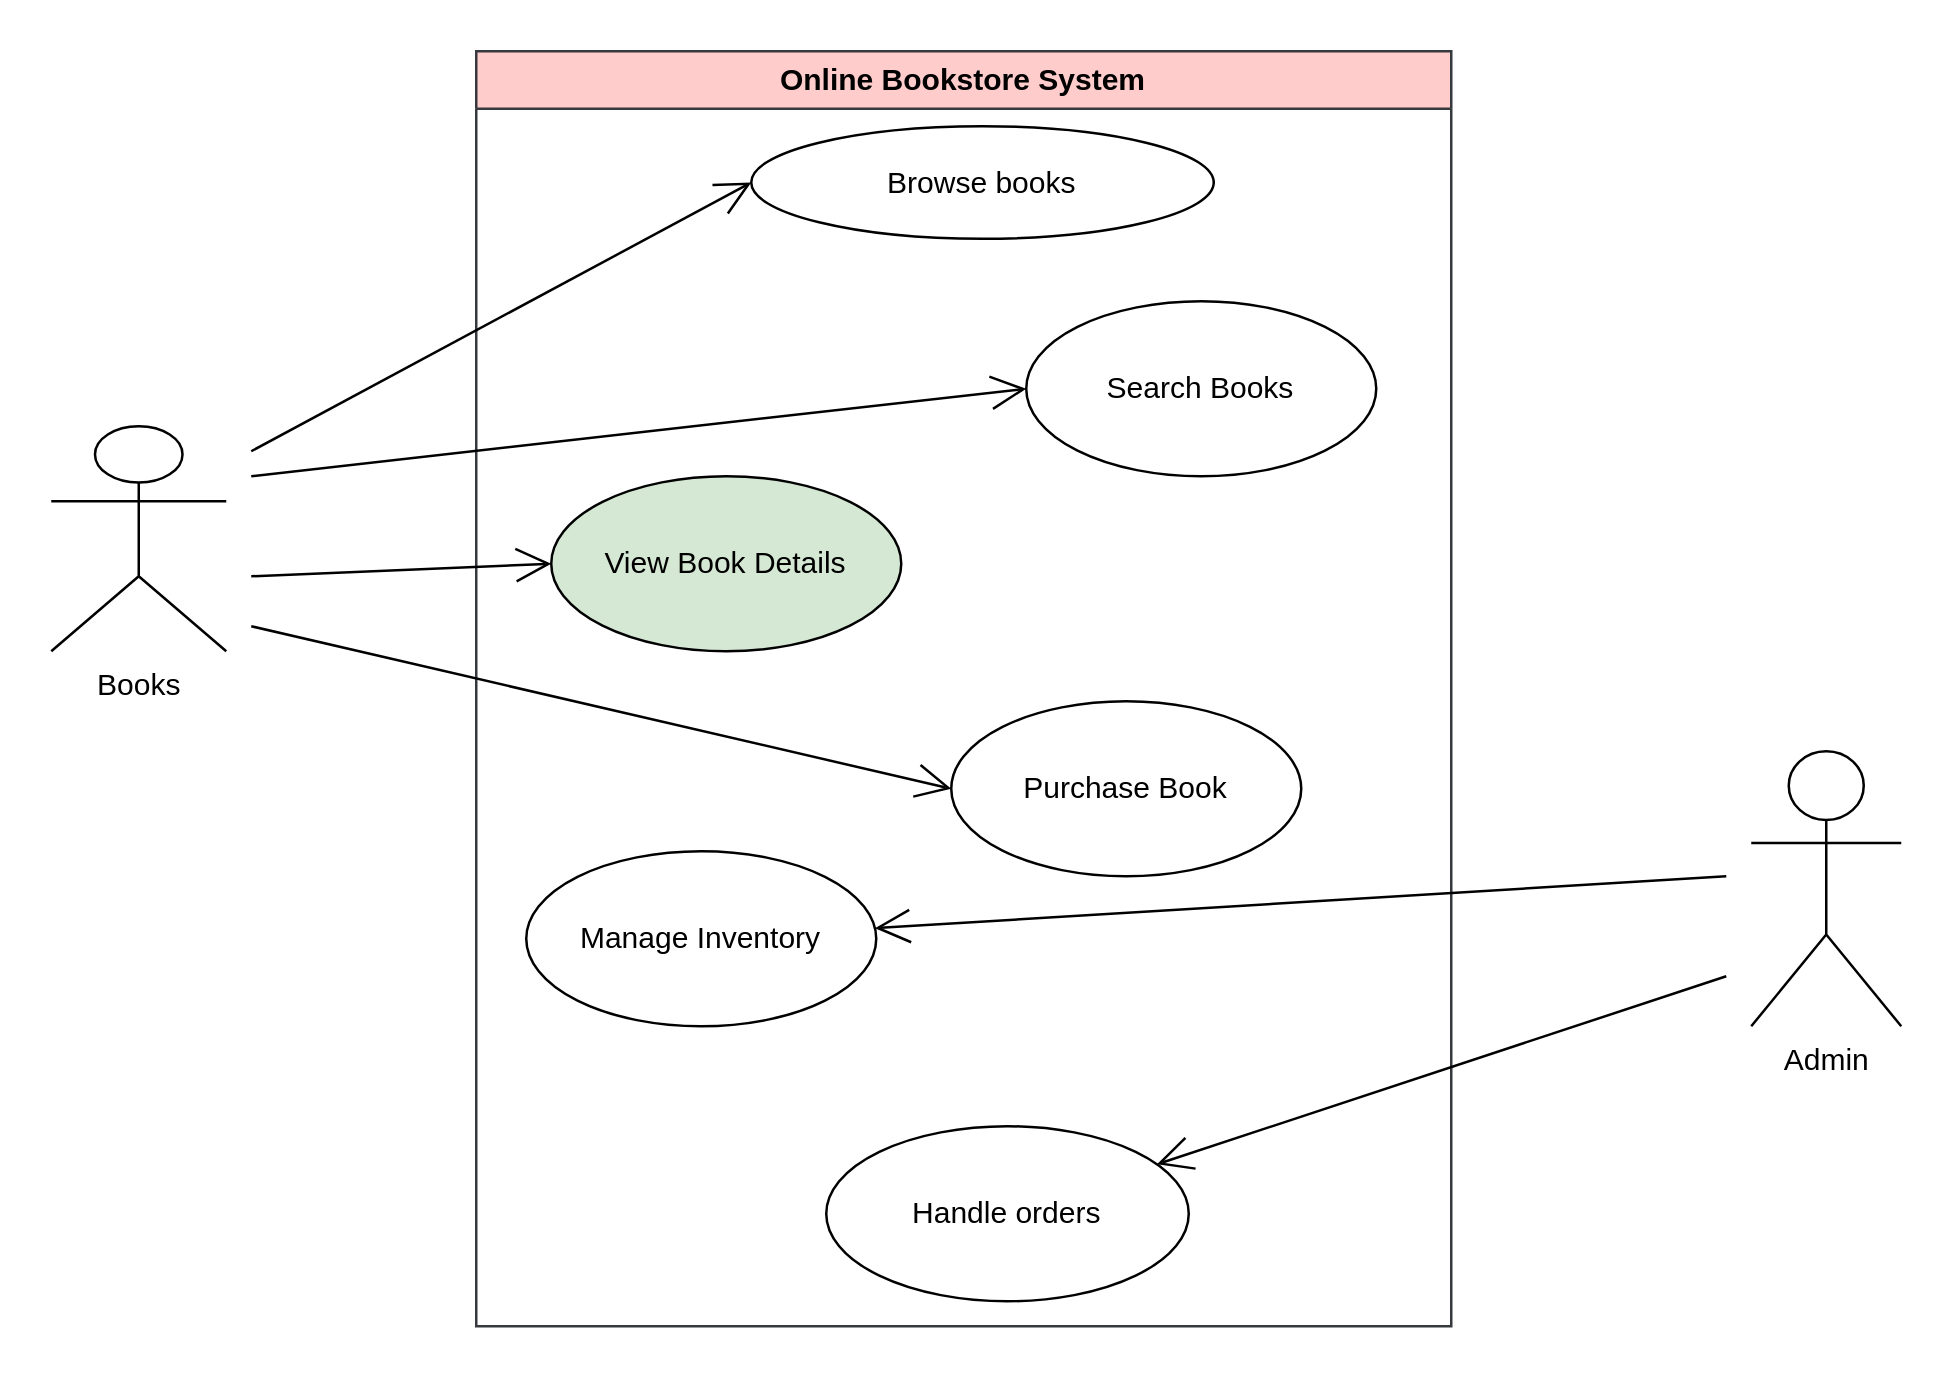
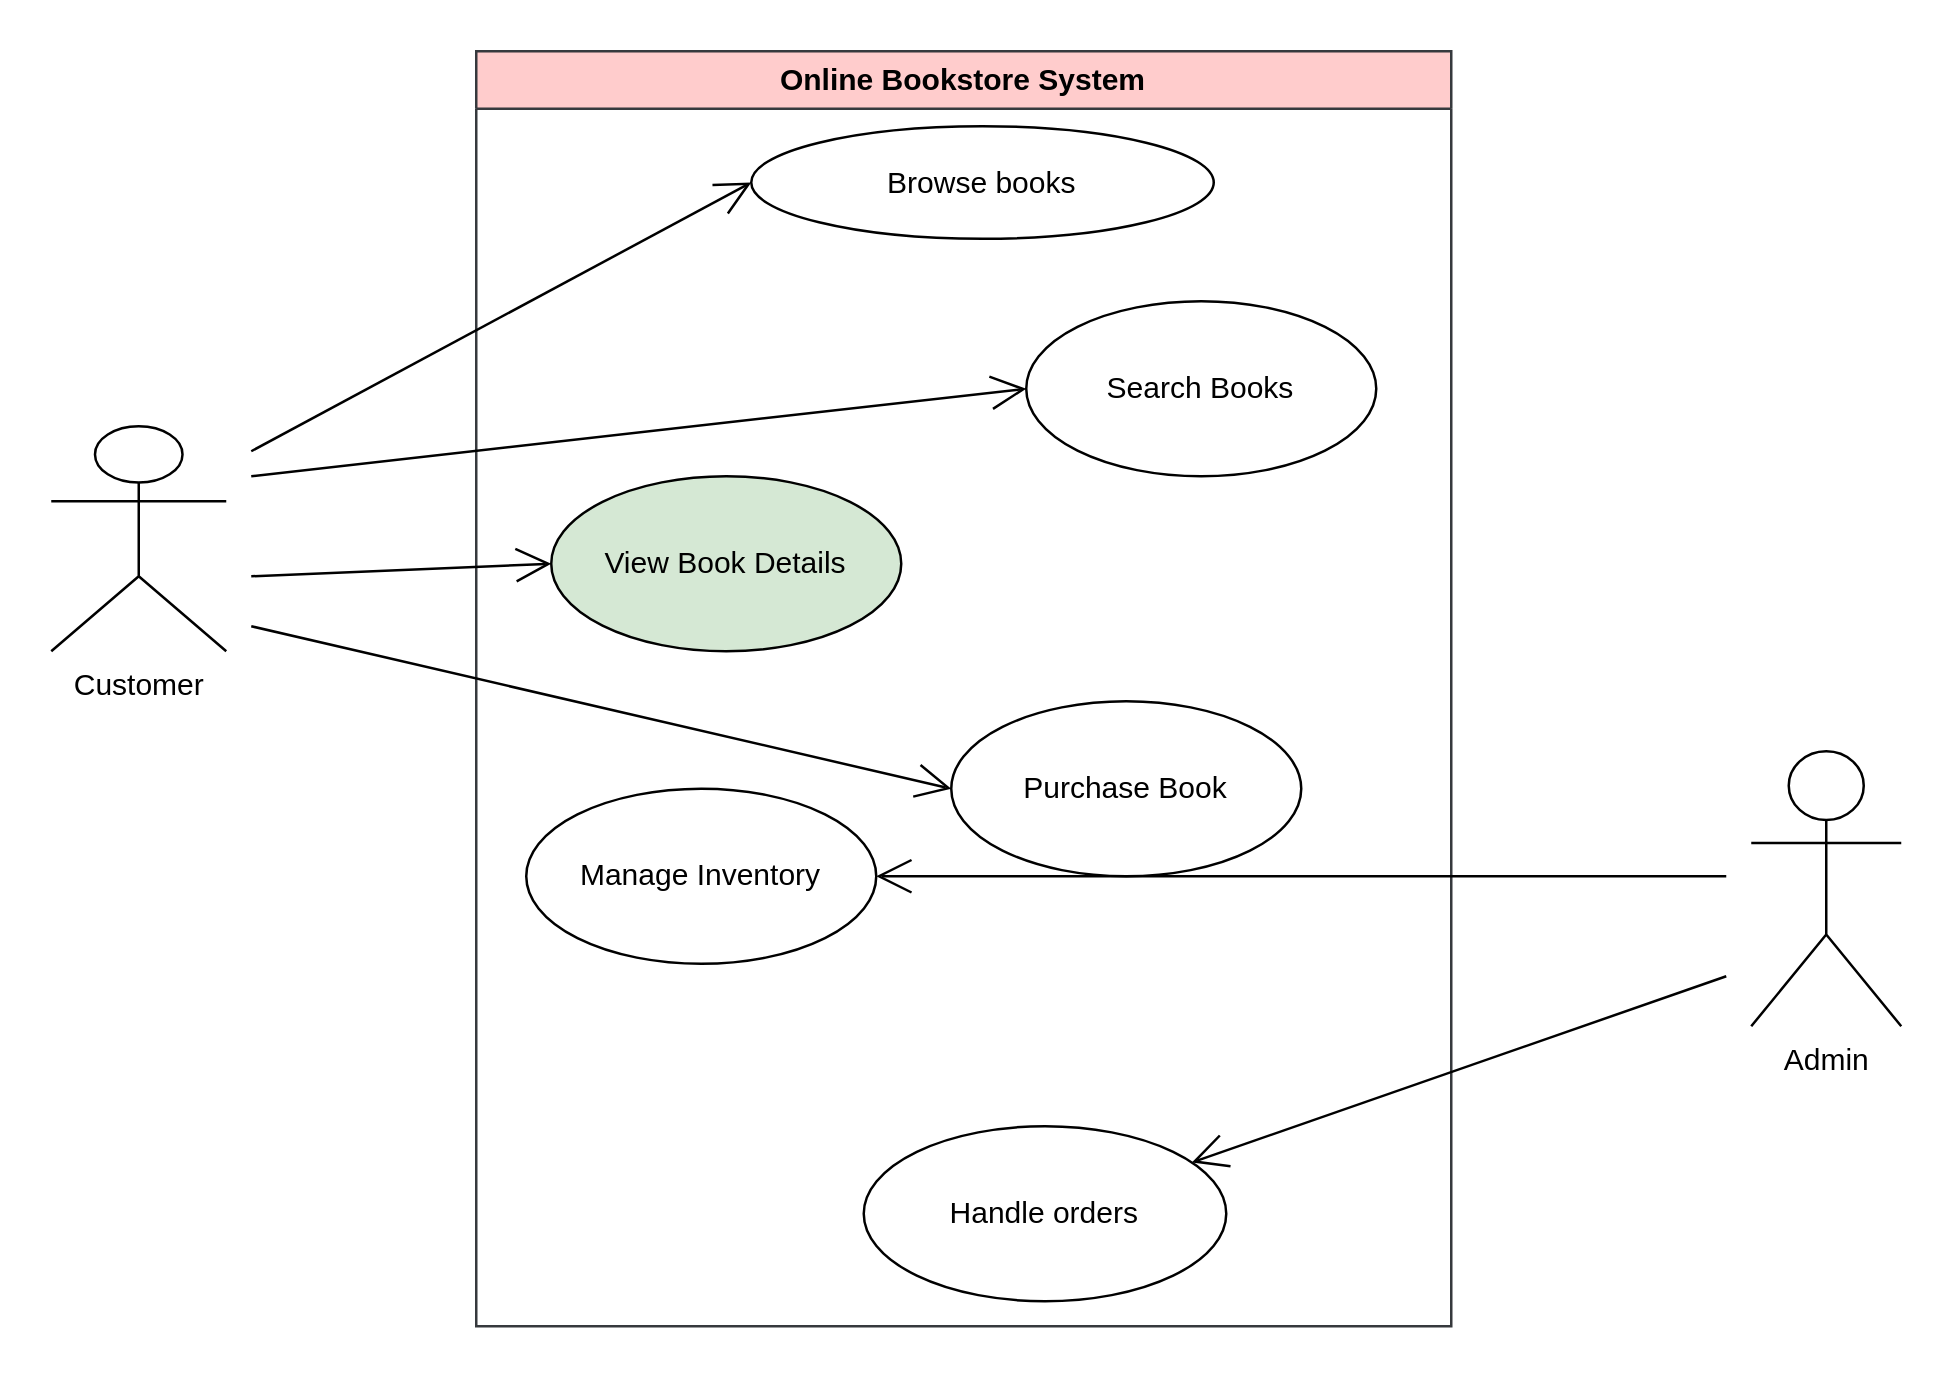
(140, 687) -> (140, 687)
(701, 939) -> (701, 876)
(1008, 1214) -> (1045, 1214)
